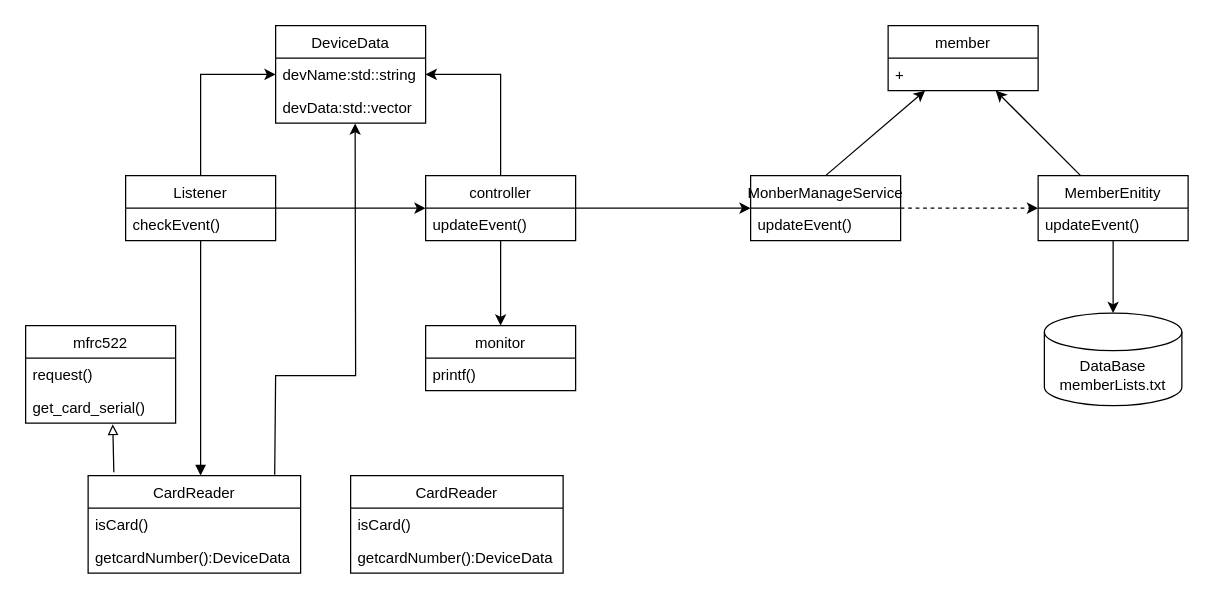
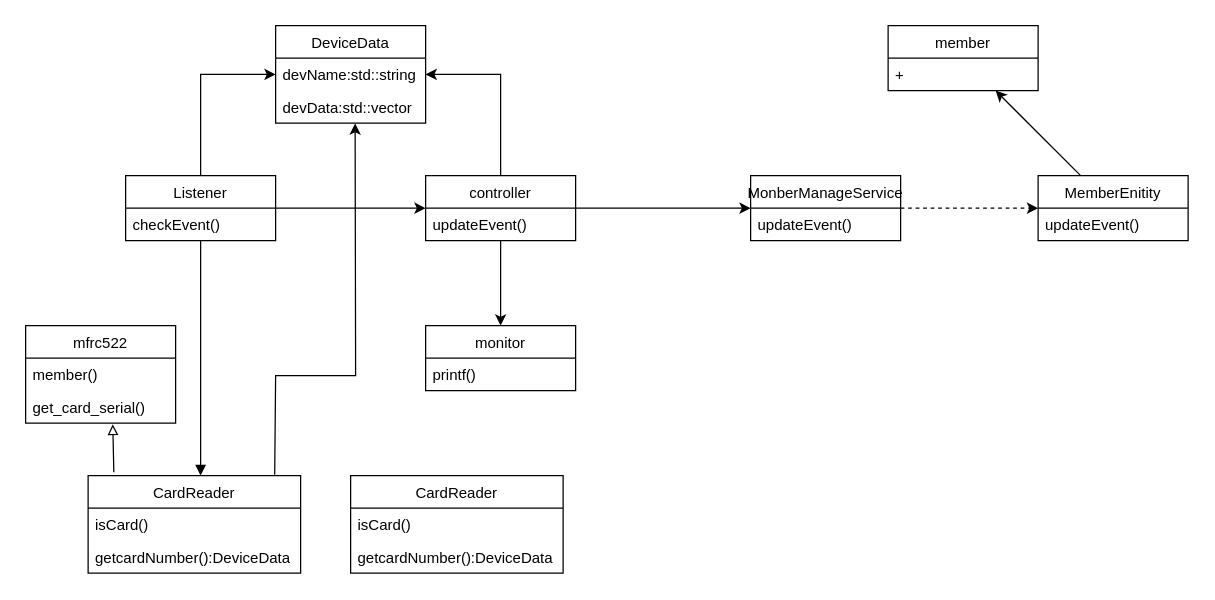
(874, 134) -> none
(1113, 273) -> none
(1113, 359) -> none
(70, 375) -> (66, 375)
